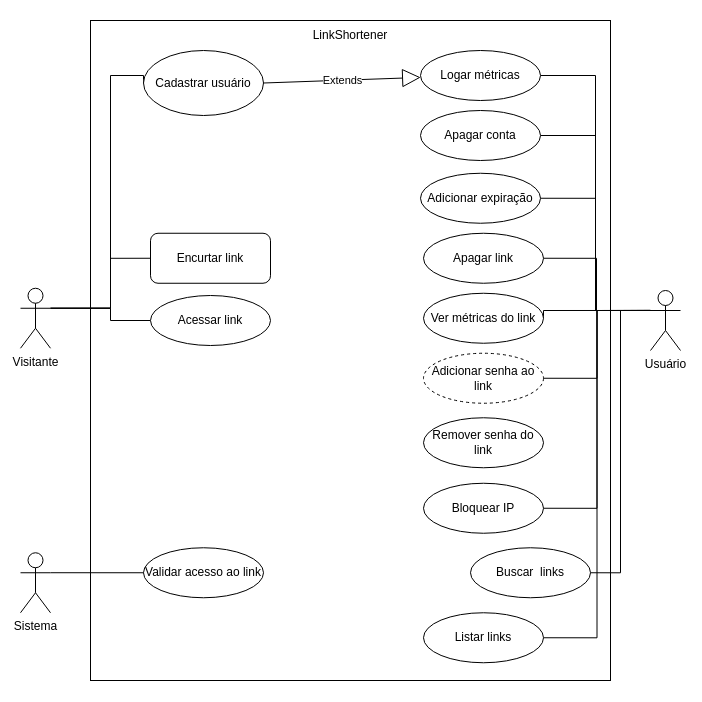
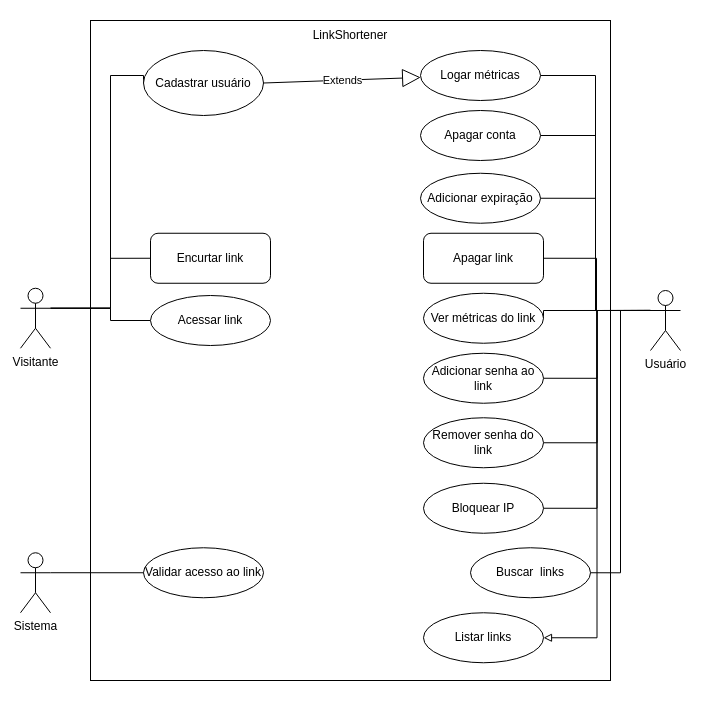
(484, 258) -> (484, 258)
(484, 378) -> (484, 378)
none -> (570, 443)
(549, 638) -> (553, 638)
